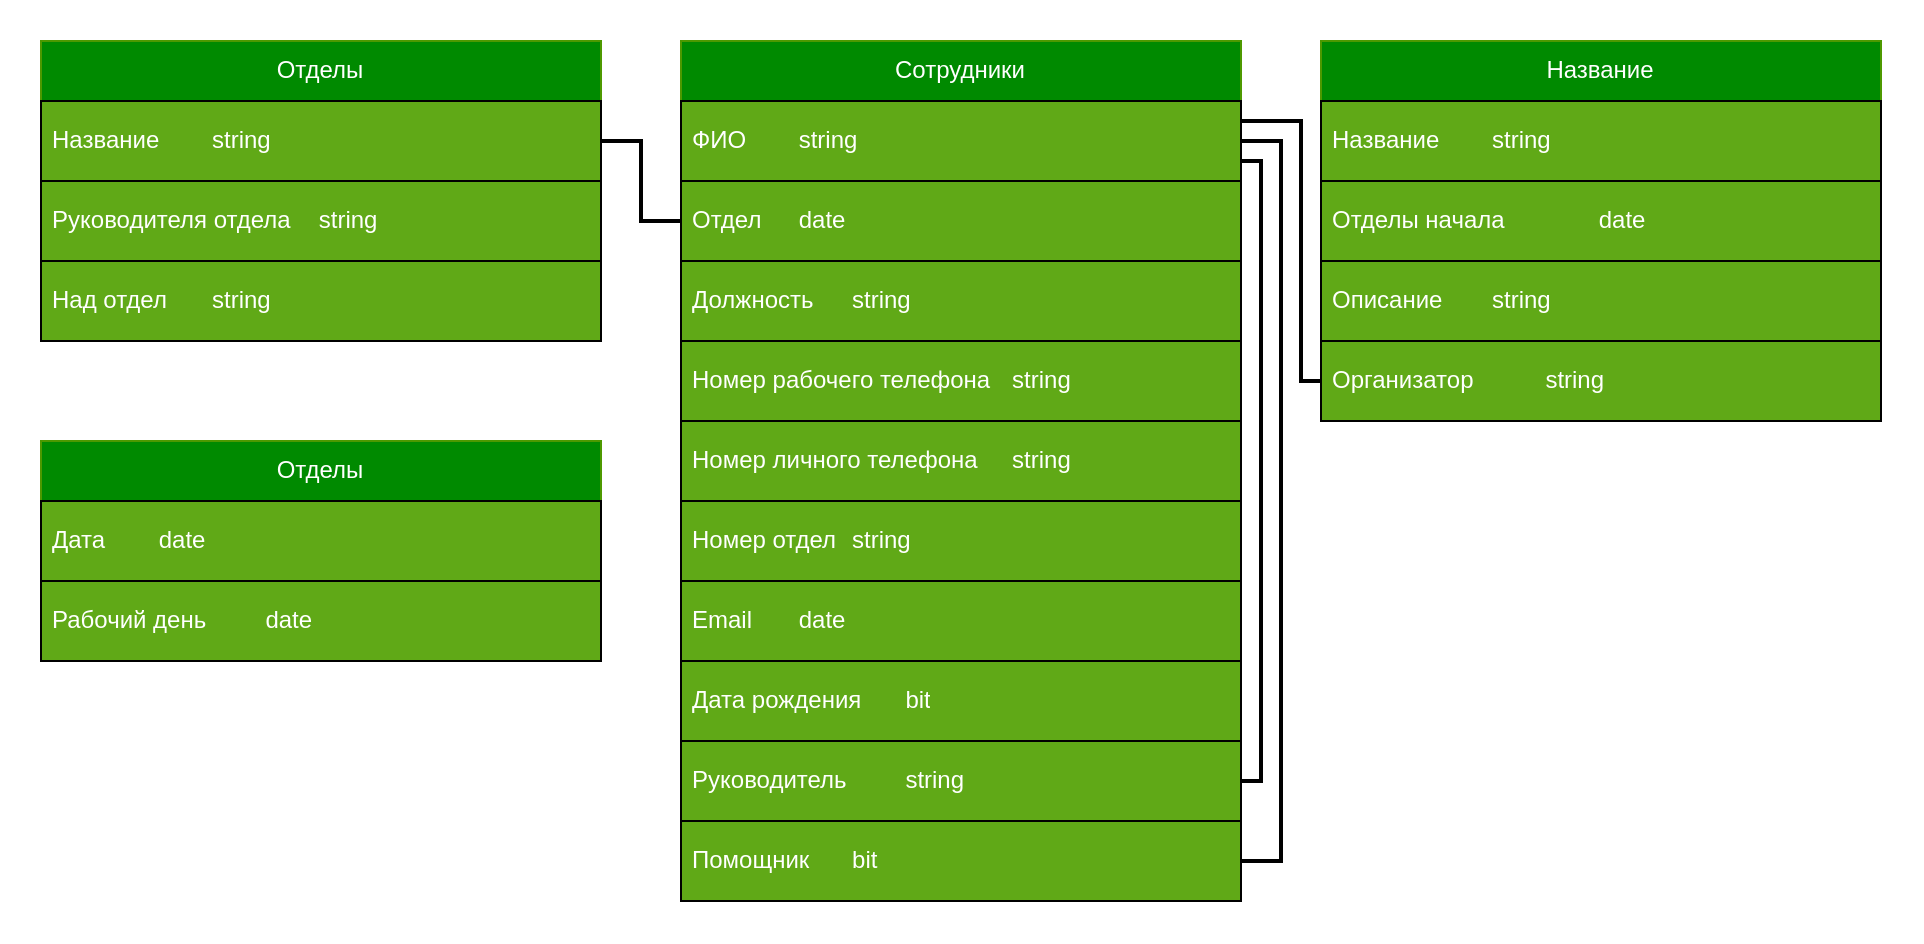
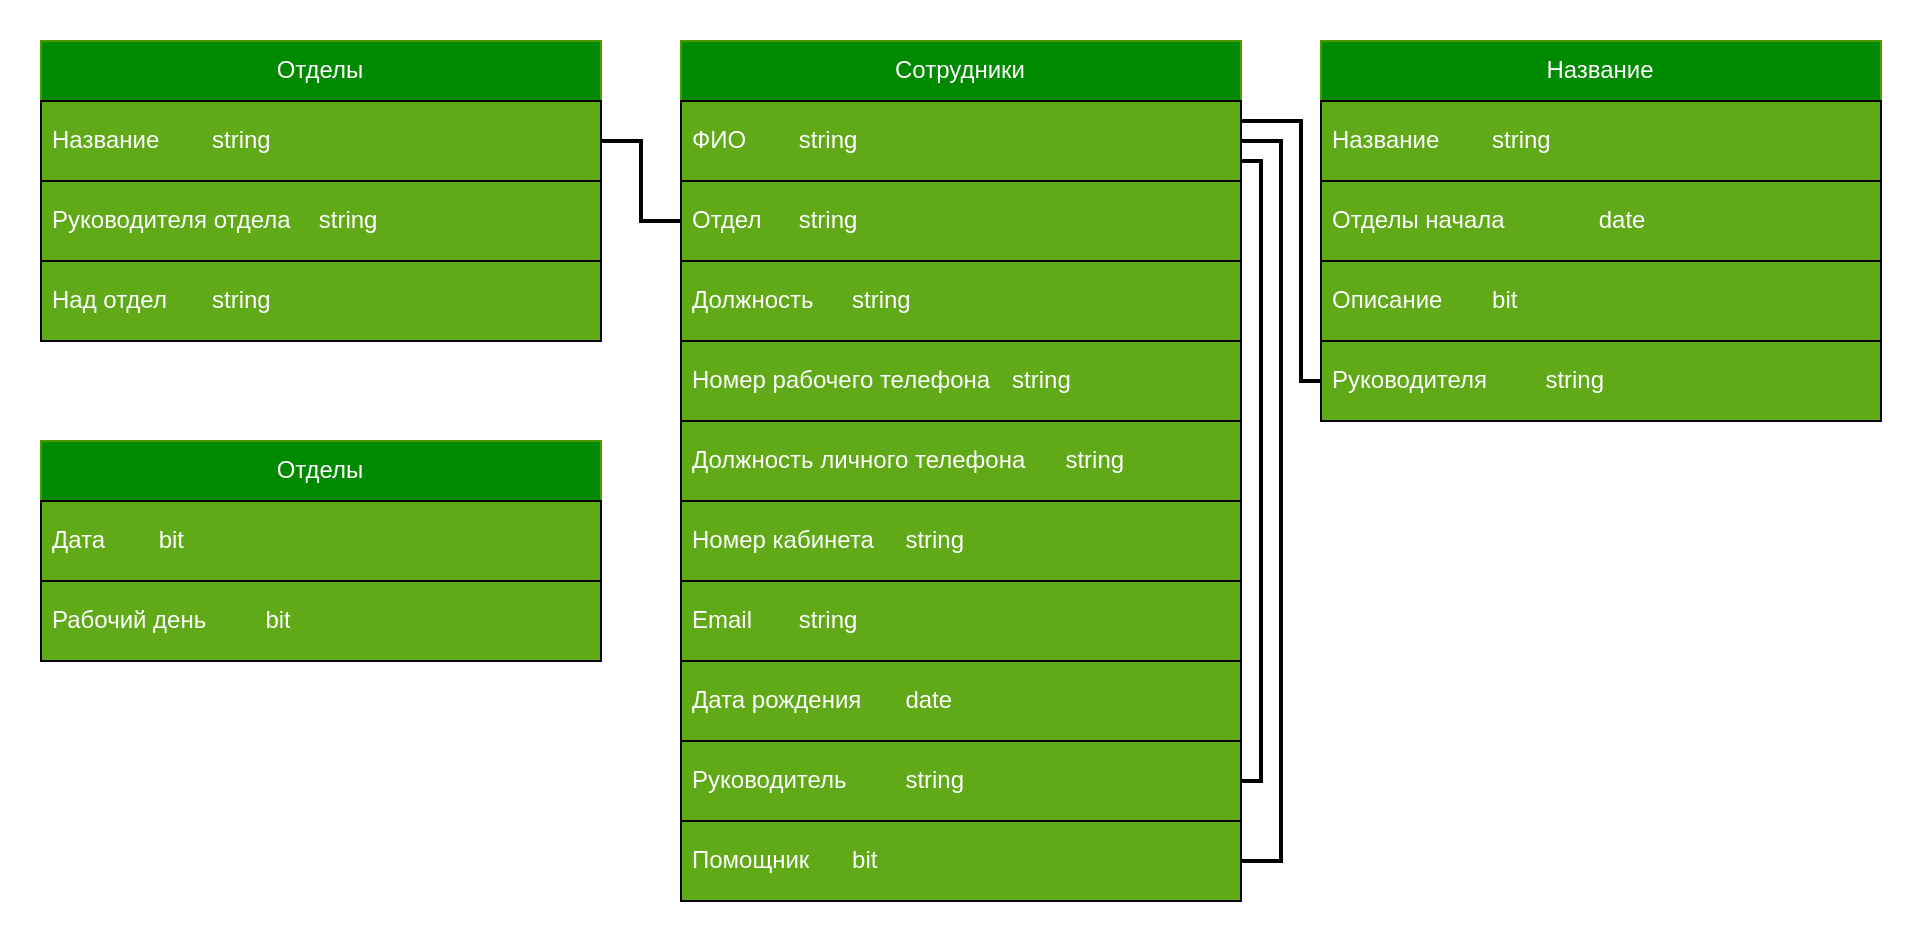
(760, 221) -> (771, 221)
(1431, 301) -> (1411, 301)
(1458, 381) -> (1464, 381)
(879, 461) -> (905, 461)
(113, 541) -> (104, 541)
(808, 541) -> (828, 541)
(171, 621) -> (161, 621)
(754, 621) -> (764, 621)
(801, 701) -> (811, 701)
